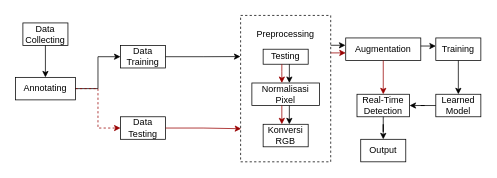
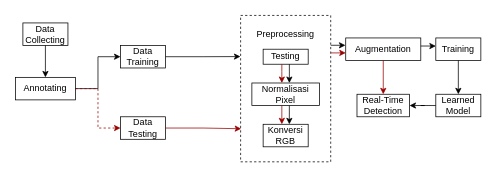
(383, 131) -> none
(383, 150) -> none
